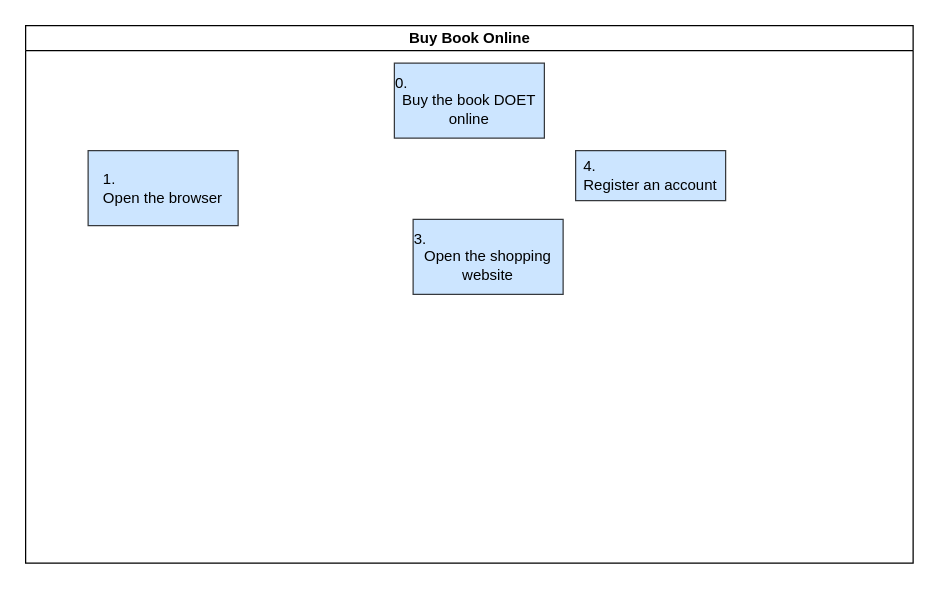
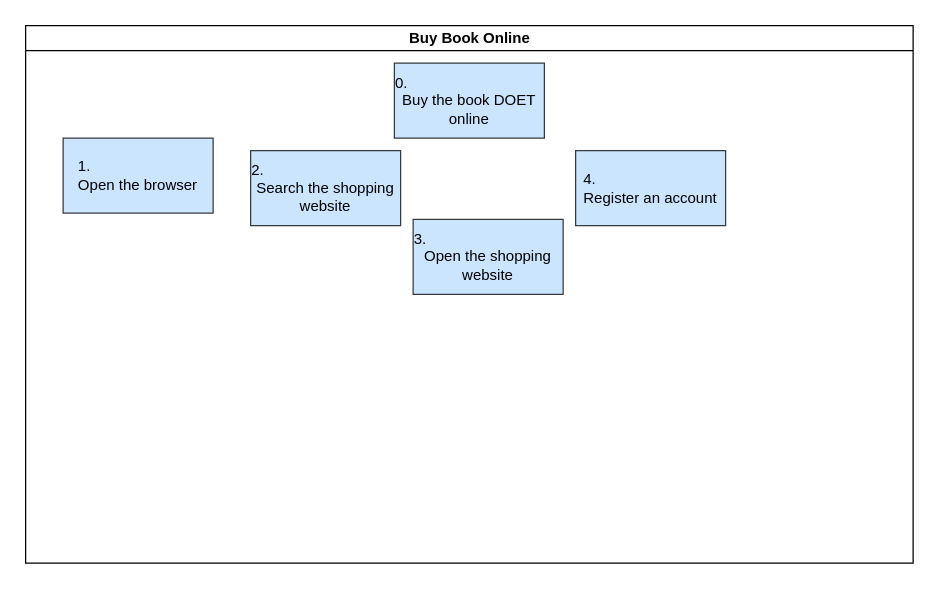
(651, 176) -> (651, 188)
(163, 188) -> (138, 176)
none -> (326, 188)
